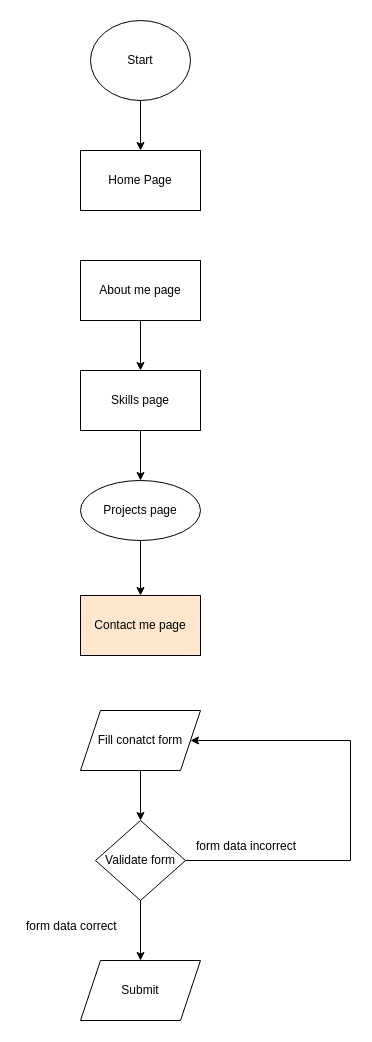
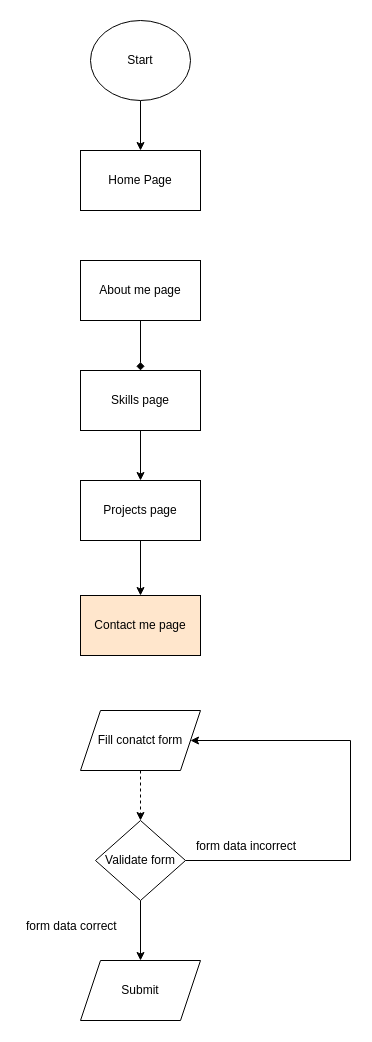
(141, 362) -> (141, 362)
(141, 511) -> (141, 511)
(141, 793) -> (141, 793)
